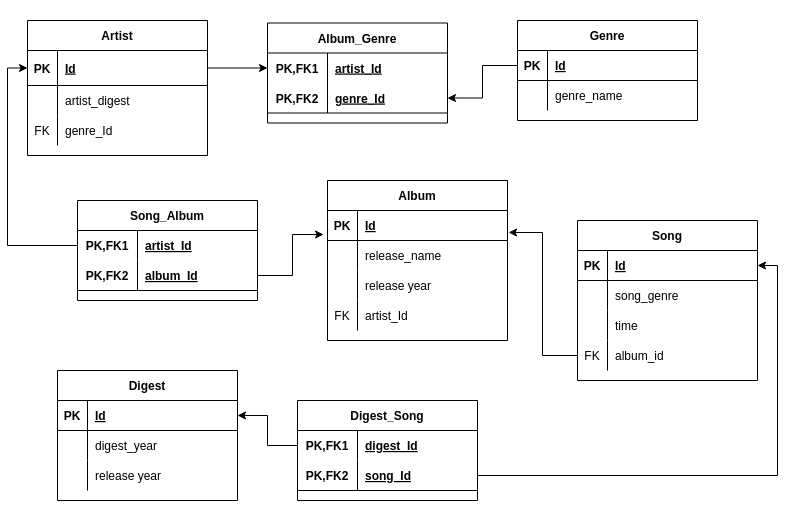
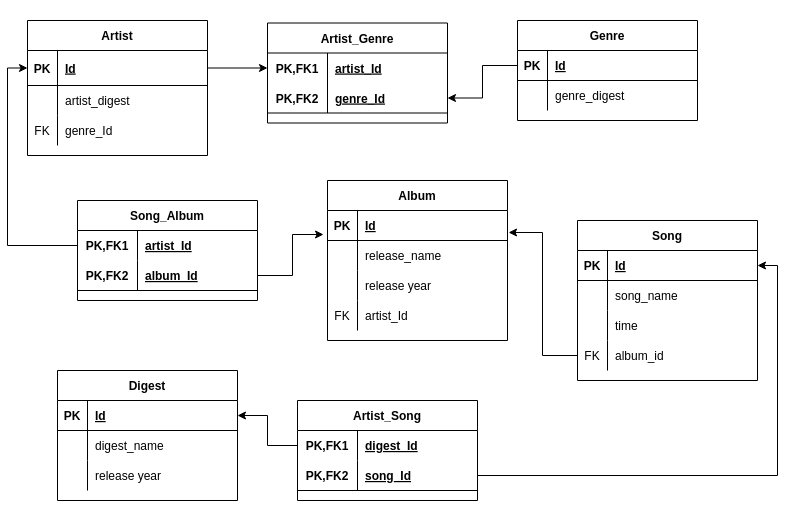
(357, 39) -> (357, 39)
(589, 96) -> (594, 96)
(649, 296) -> (645, 296)
(387, 416) -> (387, 416)
(130, 446) -> (130, 446)
